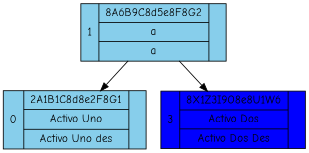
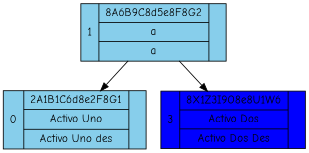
(76, 100) -> (76, 100)
